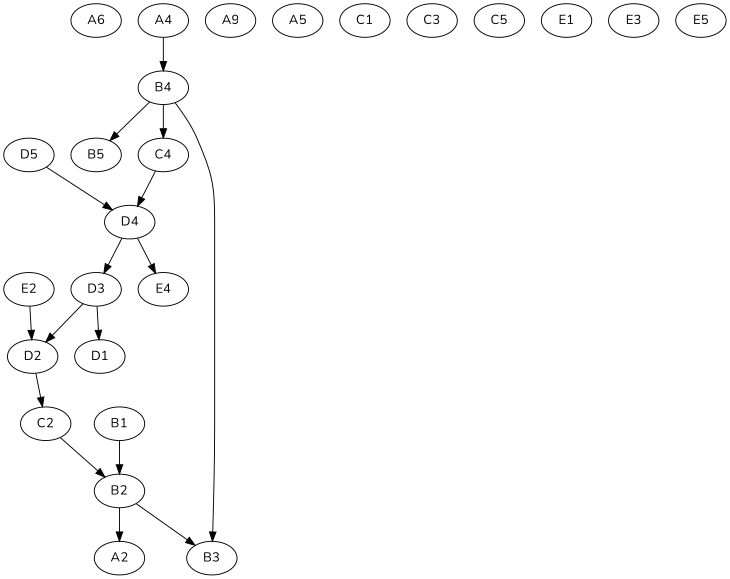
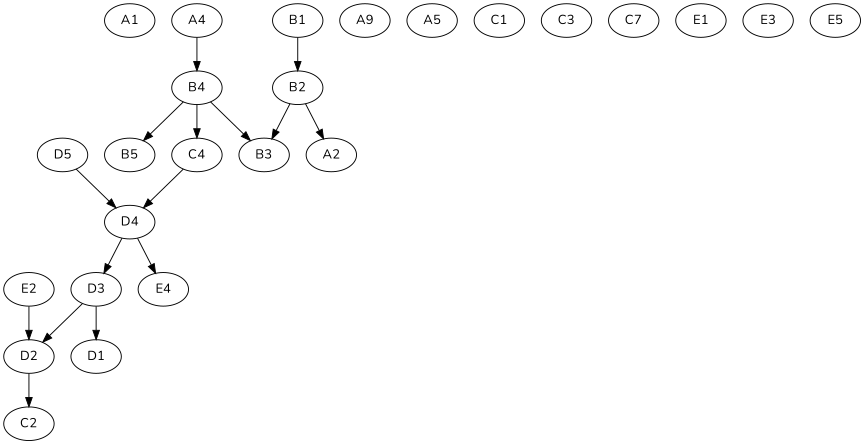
(96, 21) -> (130, 21)
(499, 21) -> (634, 21)
(79, 454) -> none
